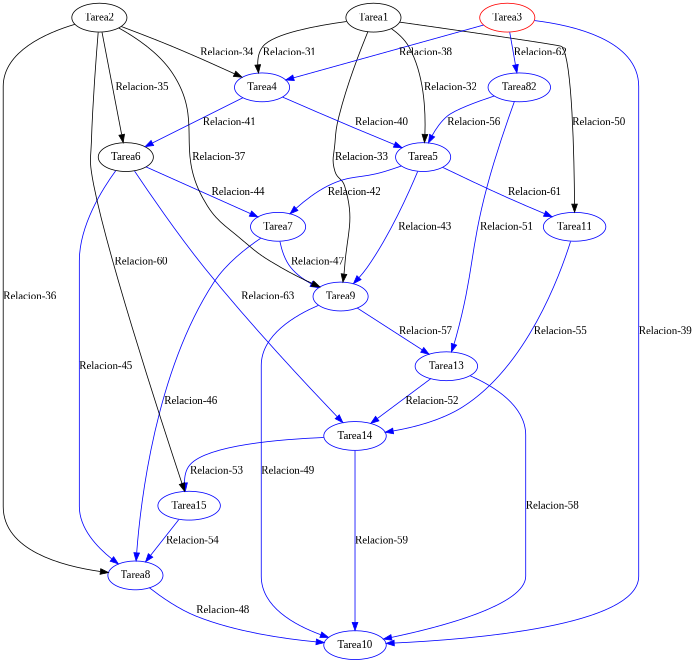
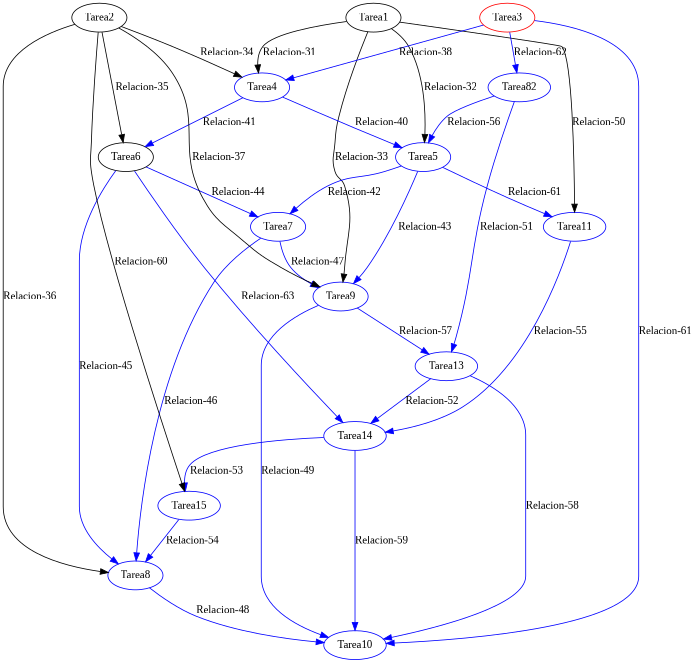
(666, 331) -> (666, 331)
